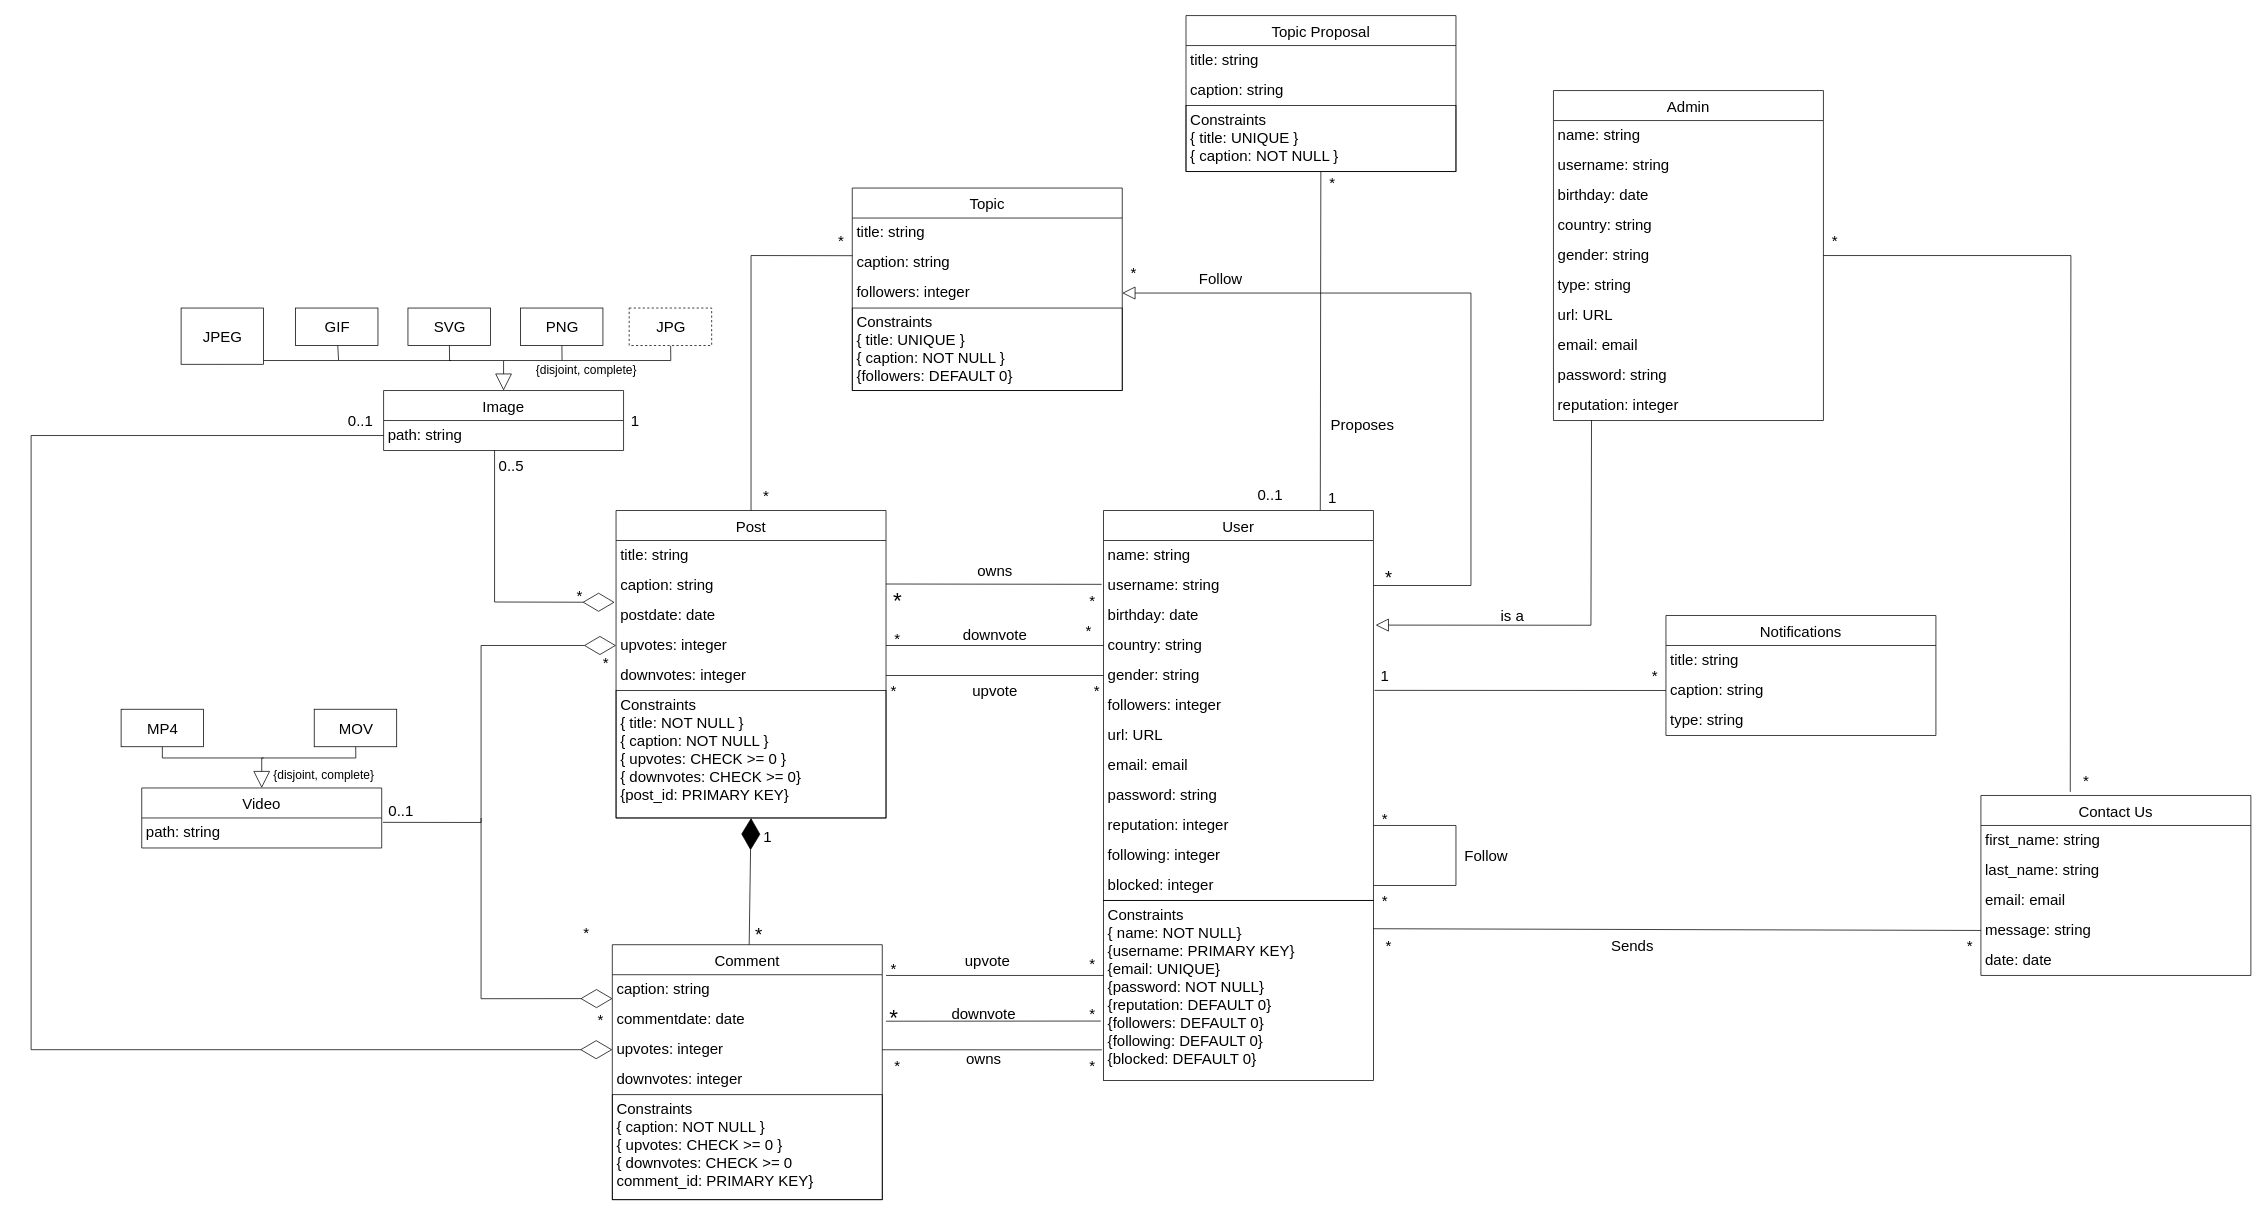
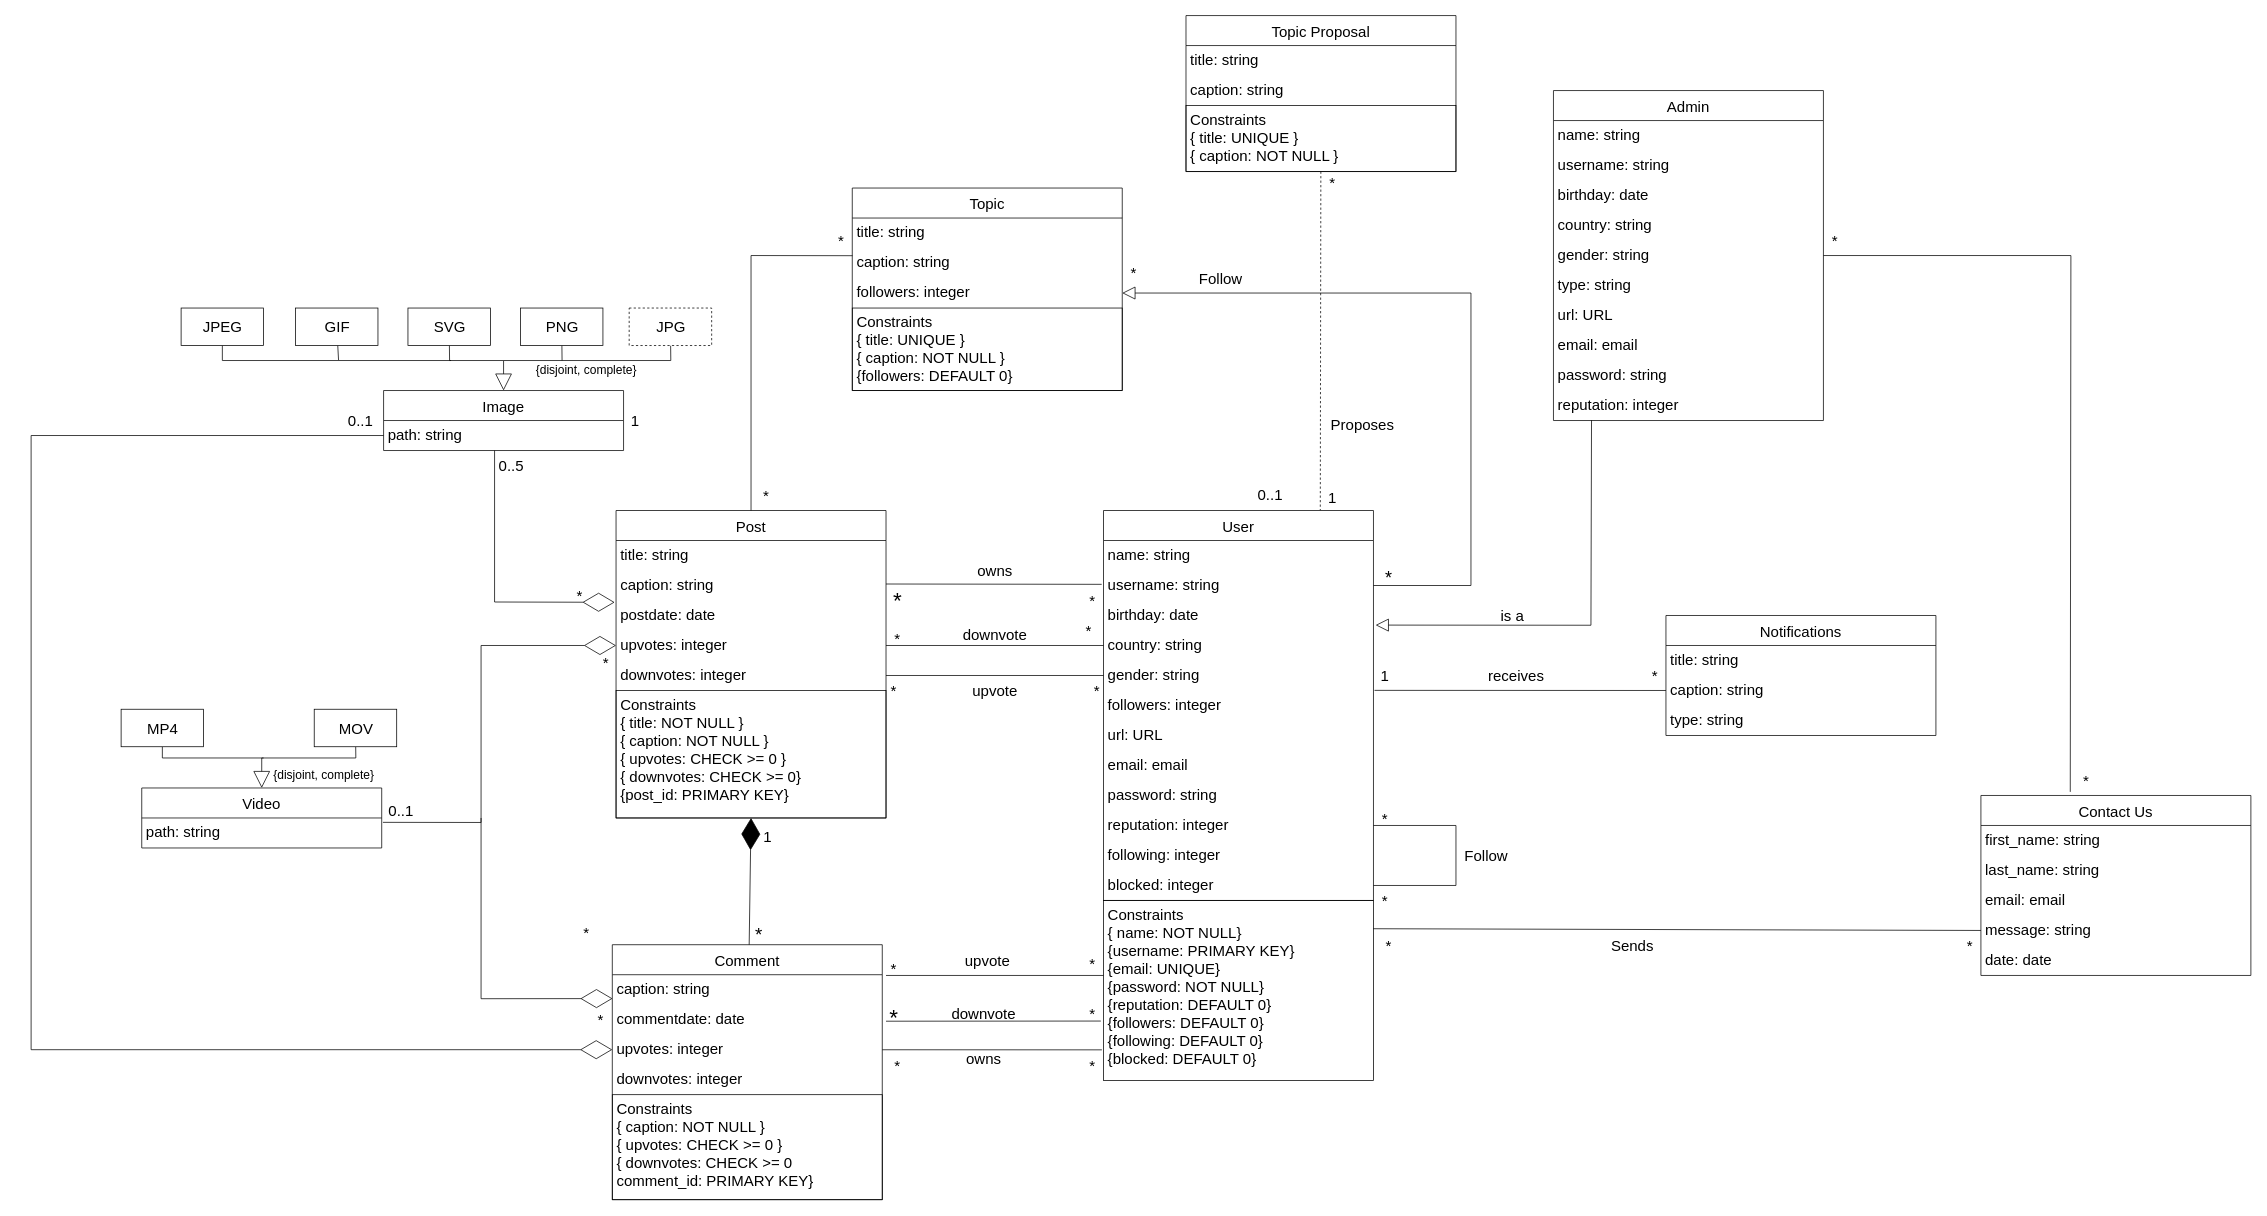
(222, 336) -> (222, 327)
(1321, 340) -> (1321, 340)
none -> (1516, 675)
